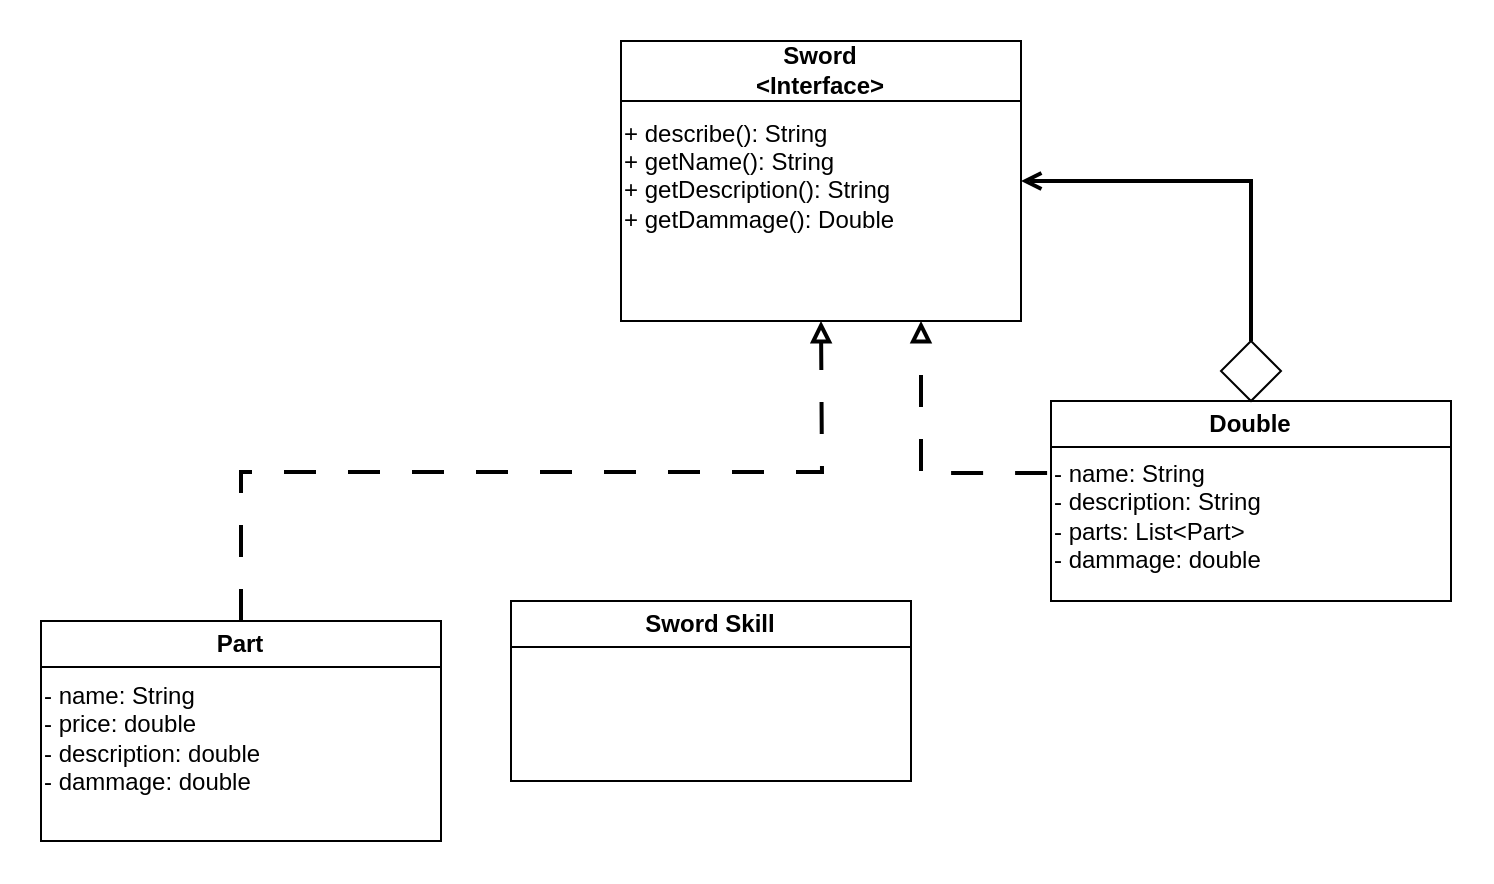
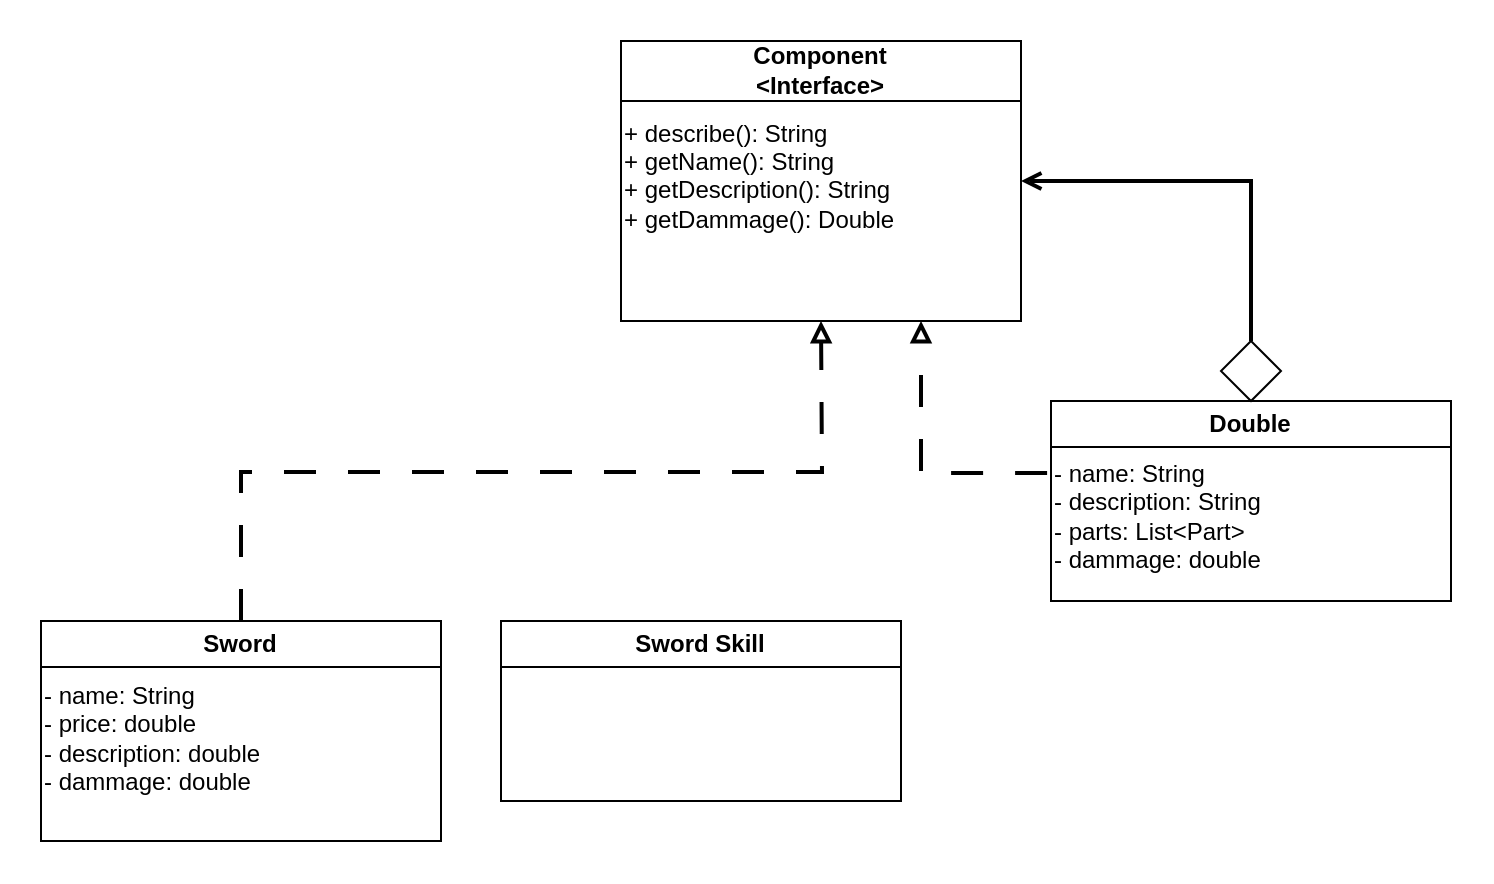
(821, 71) -> (821, 71)
(241, 645) -> (241, 645)
(711, 691) -> (701, 711)
